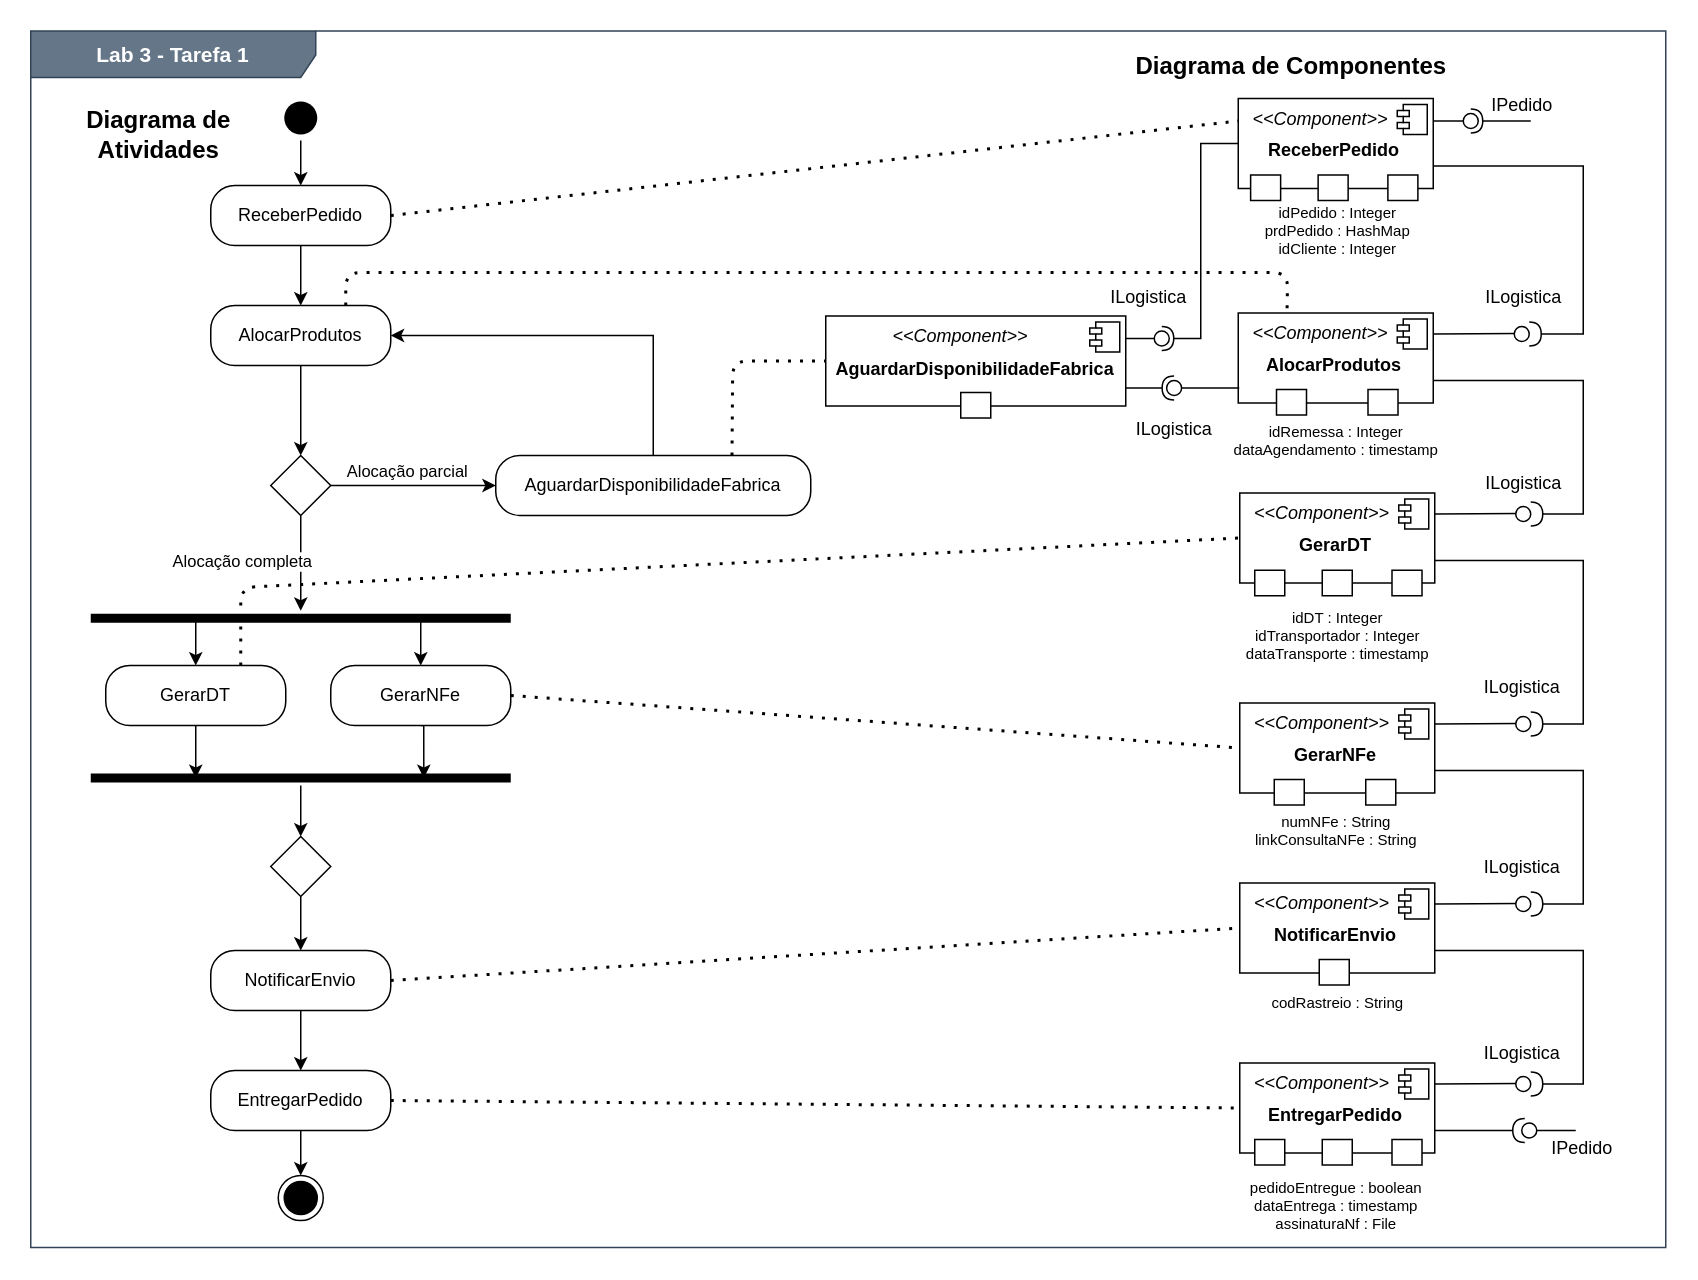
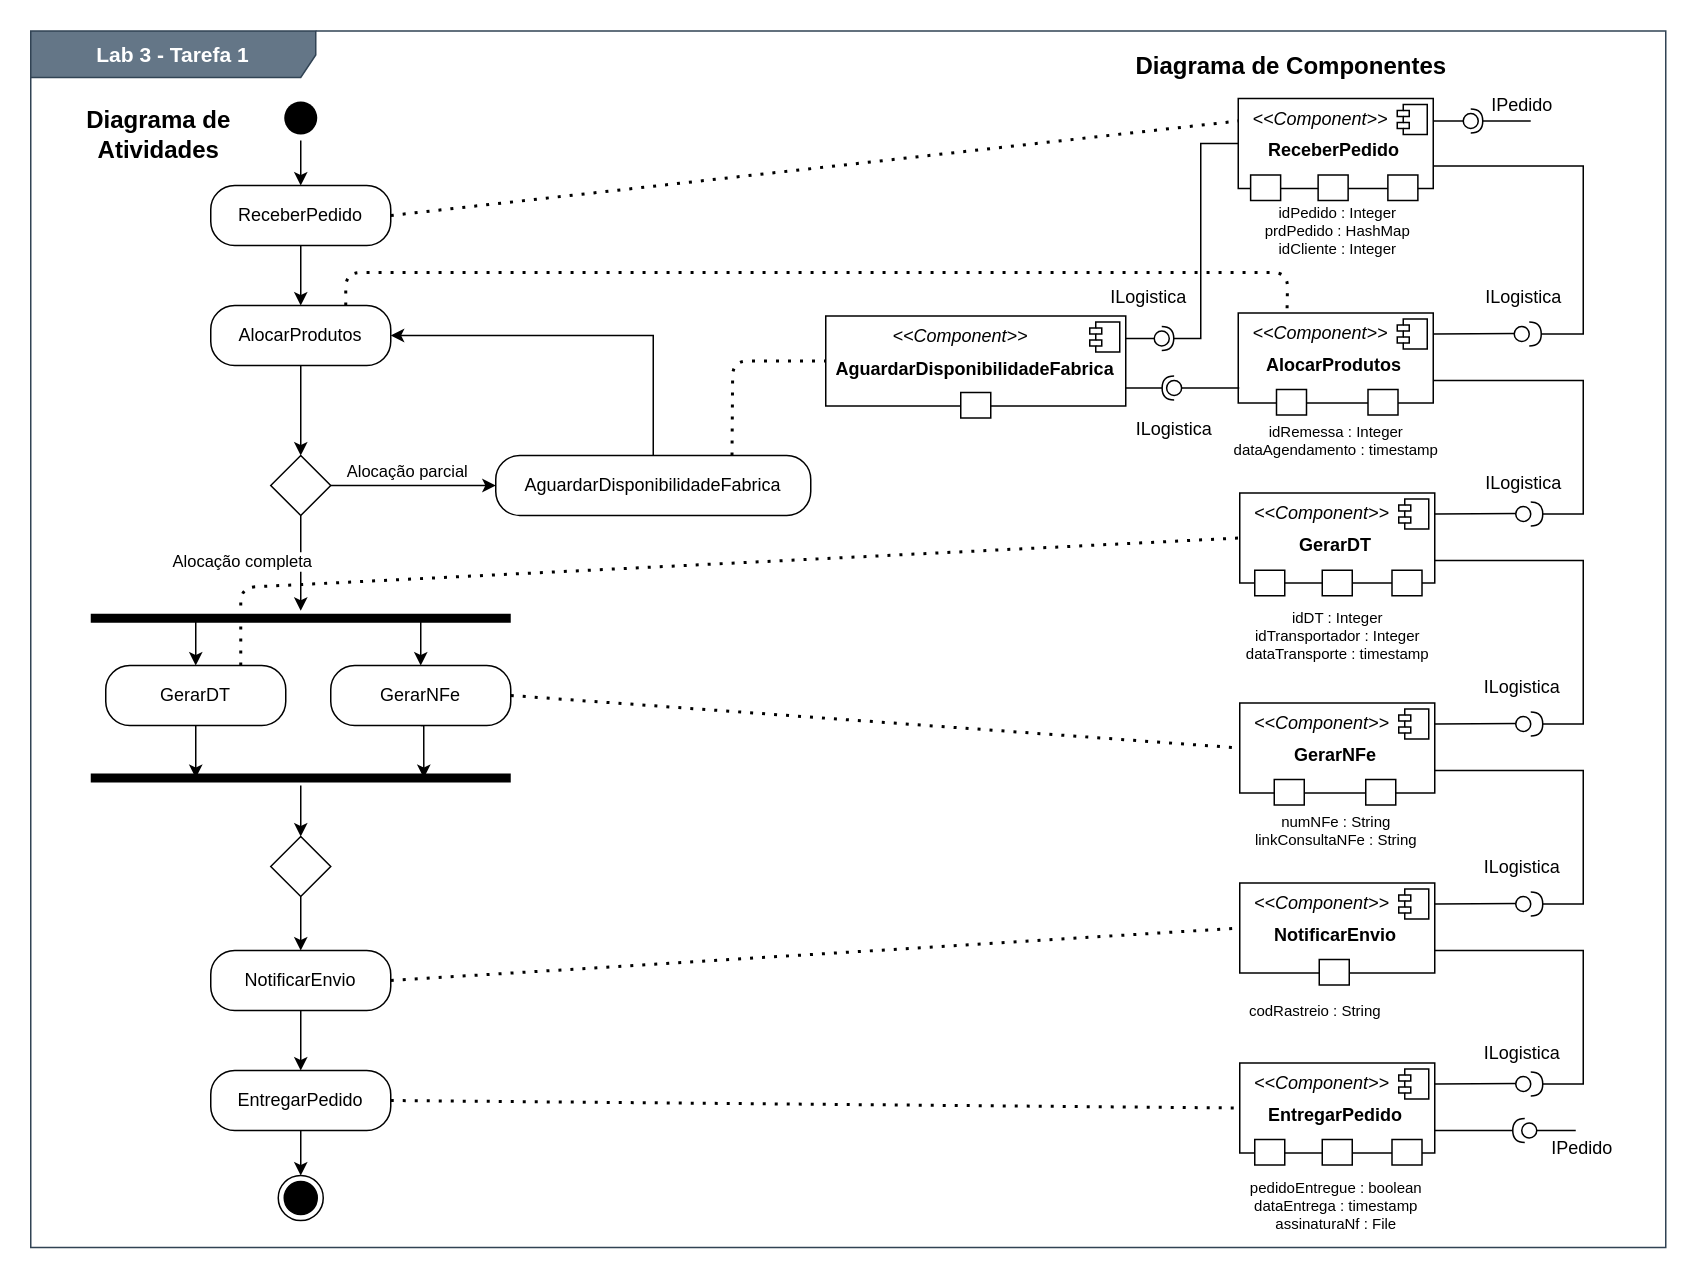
(1337, 1003) -> (1315, 1010)
